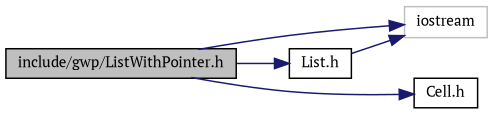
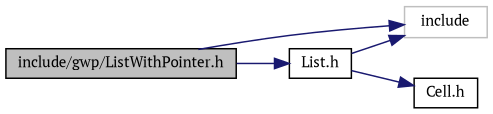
(446, 22) -> (446, 22)
(295, 92) -> (375, 76)
